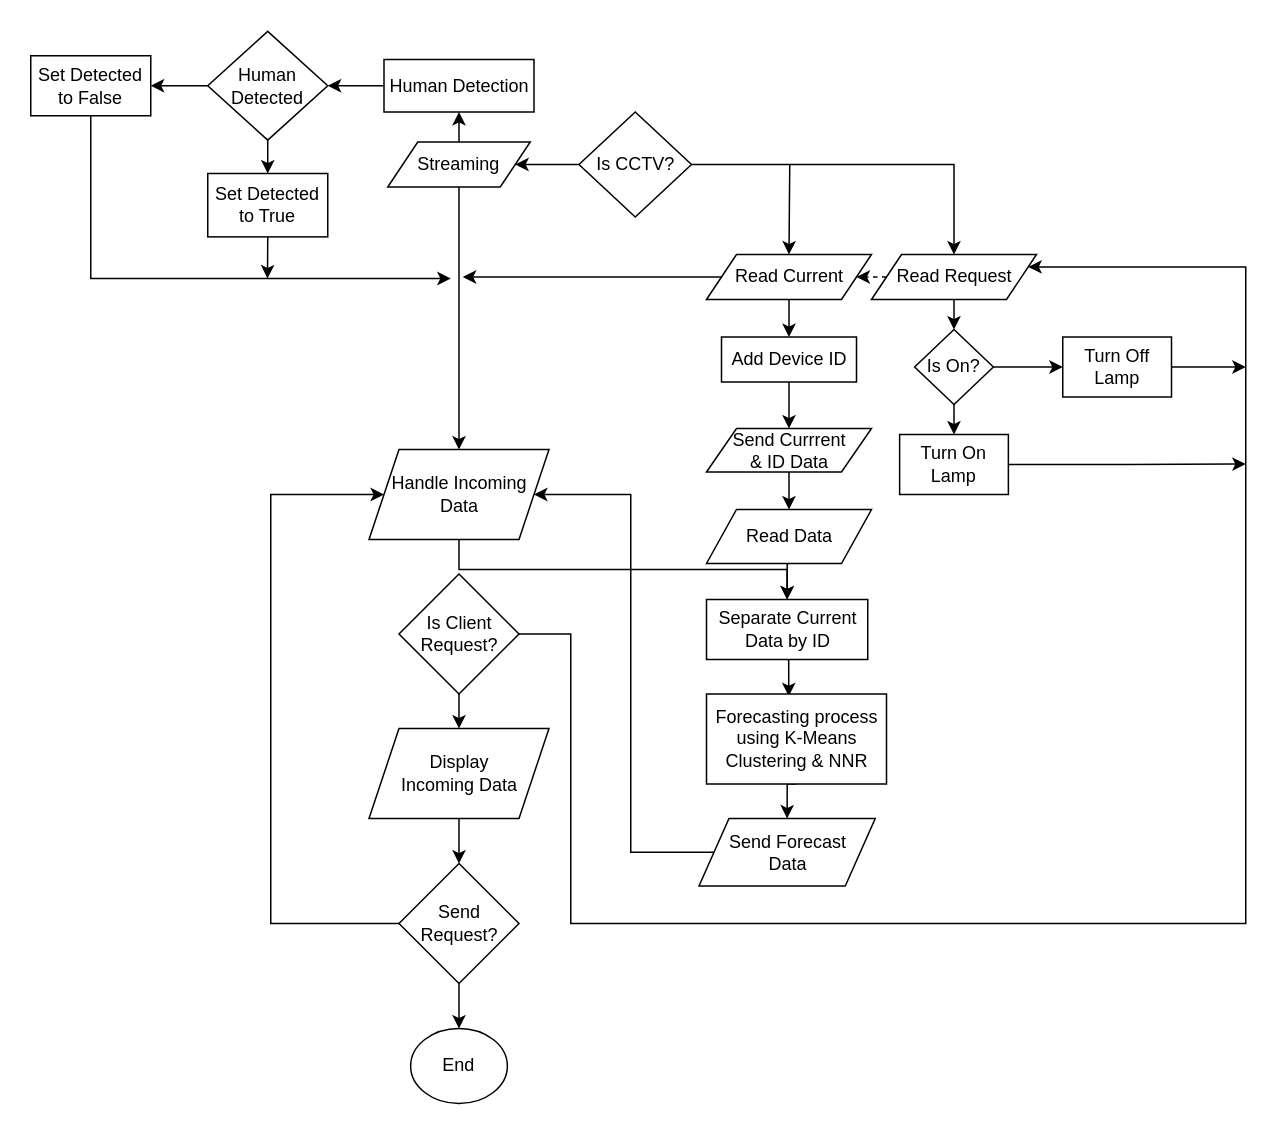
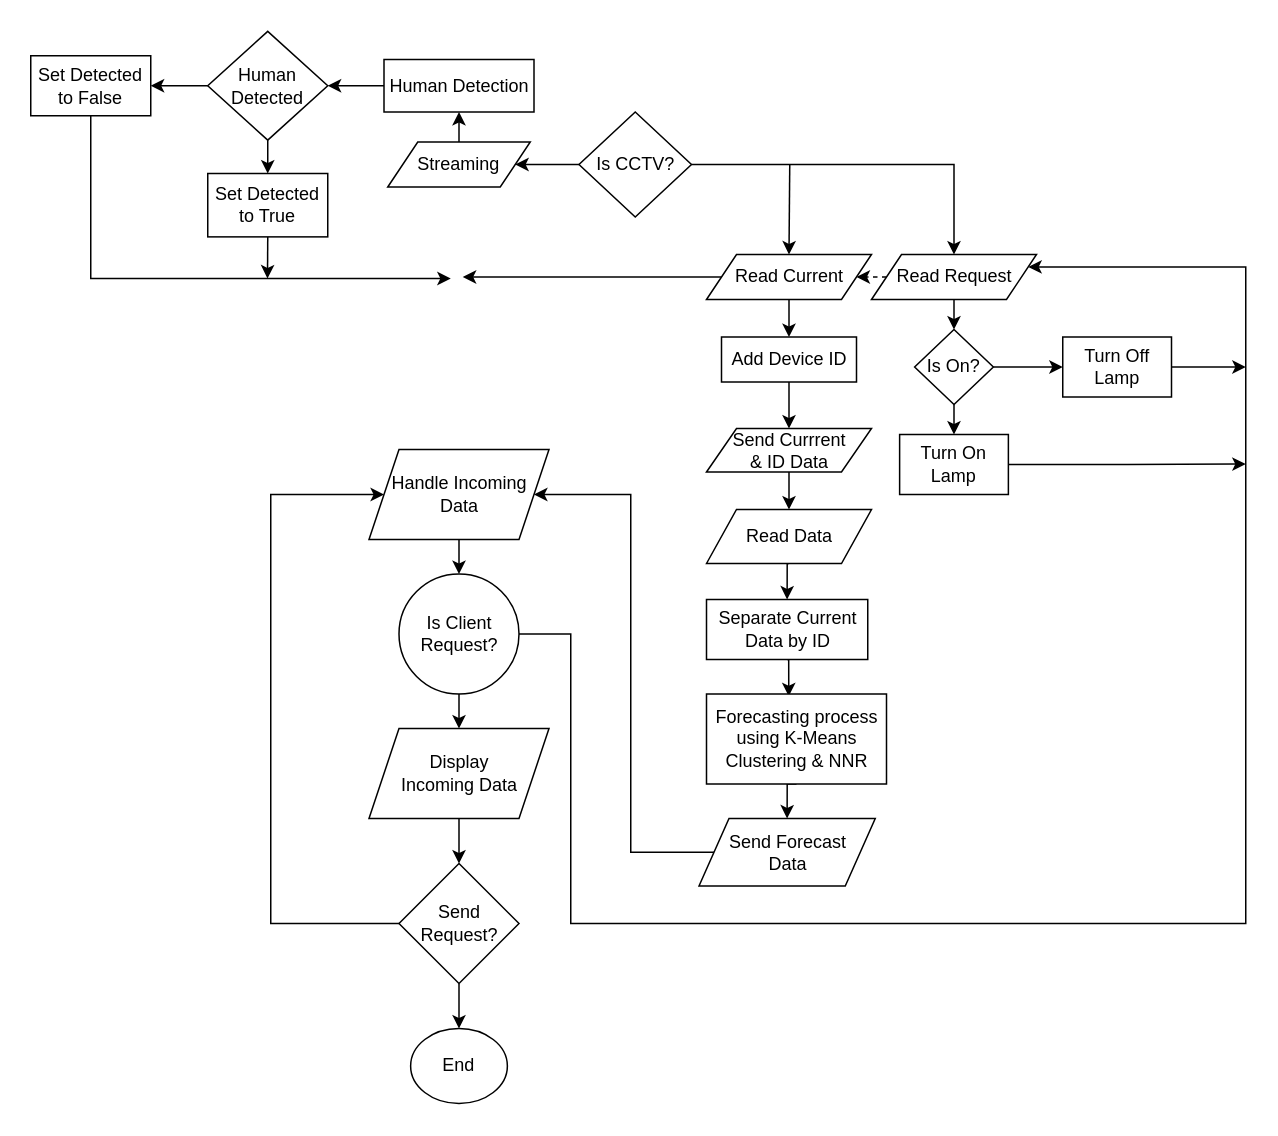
(459, 313) -> none
(617, 569) -> (459, 569)
(459, 634) -> (459, 634)
